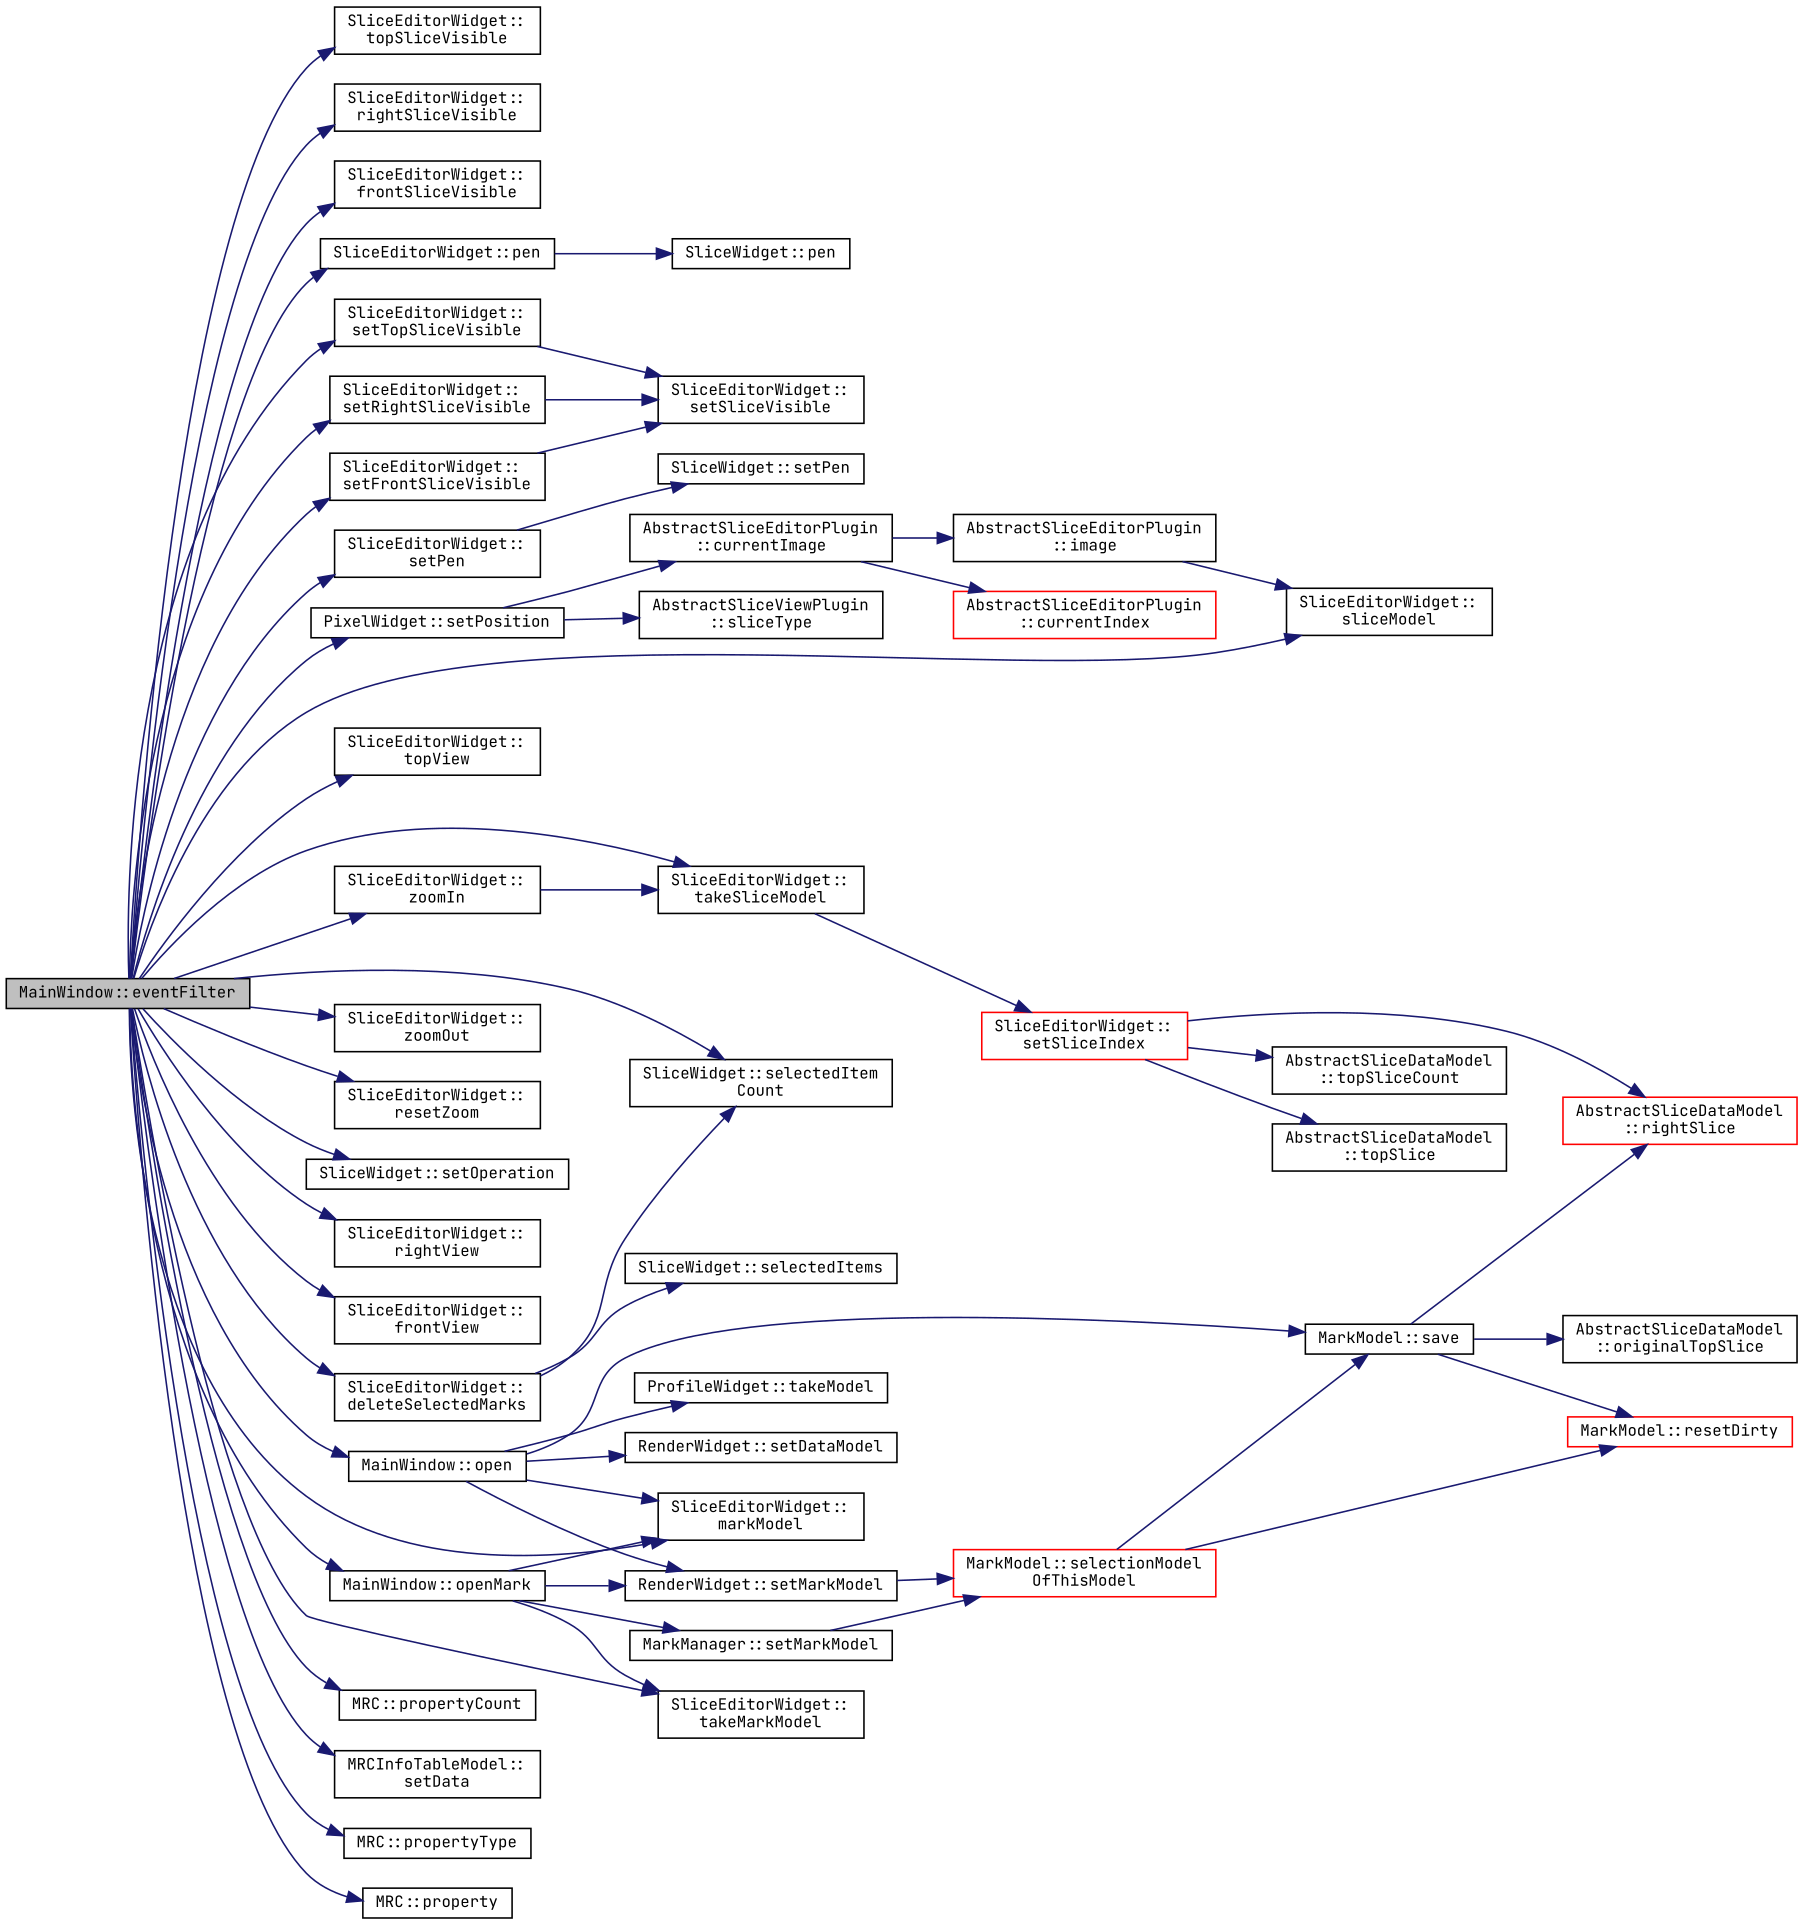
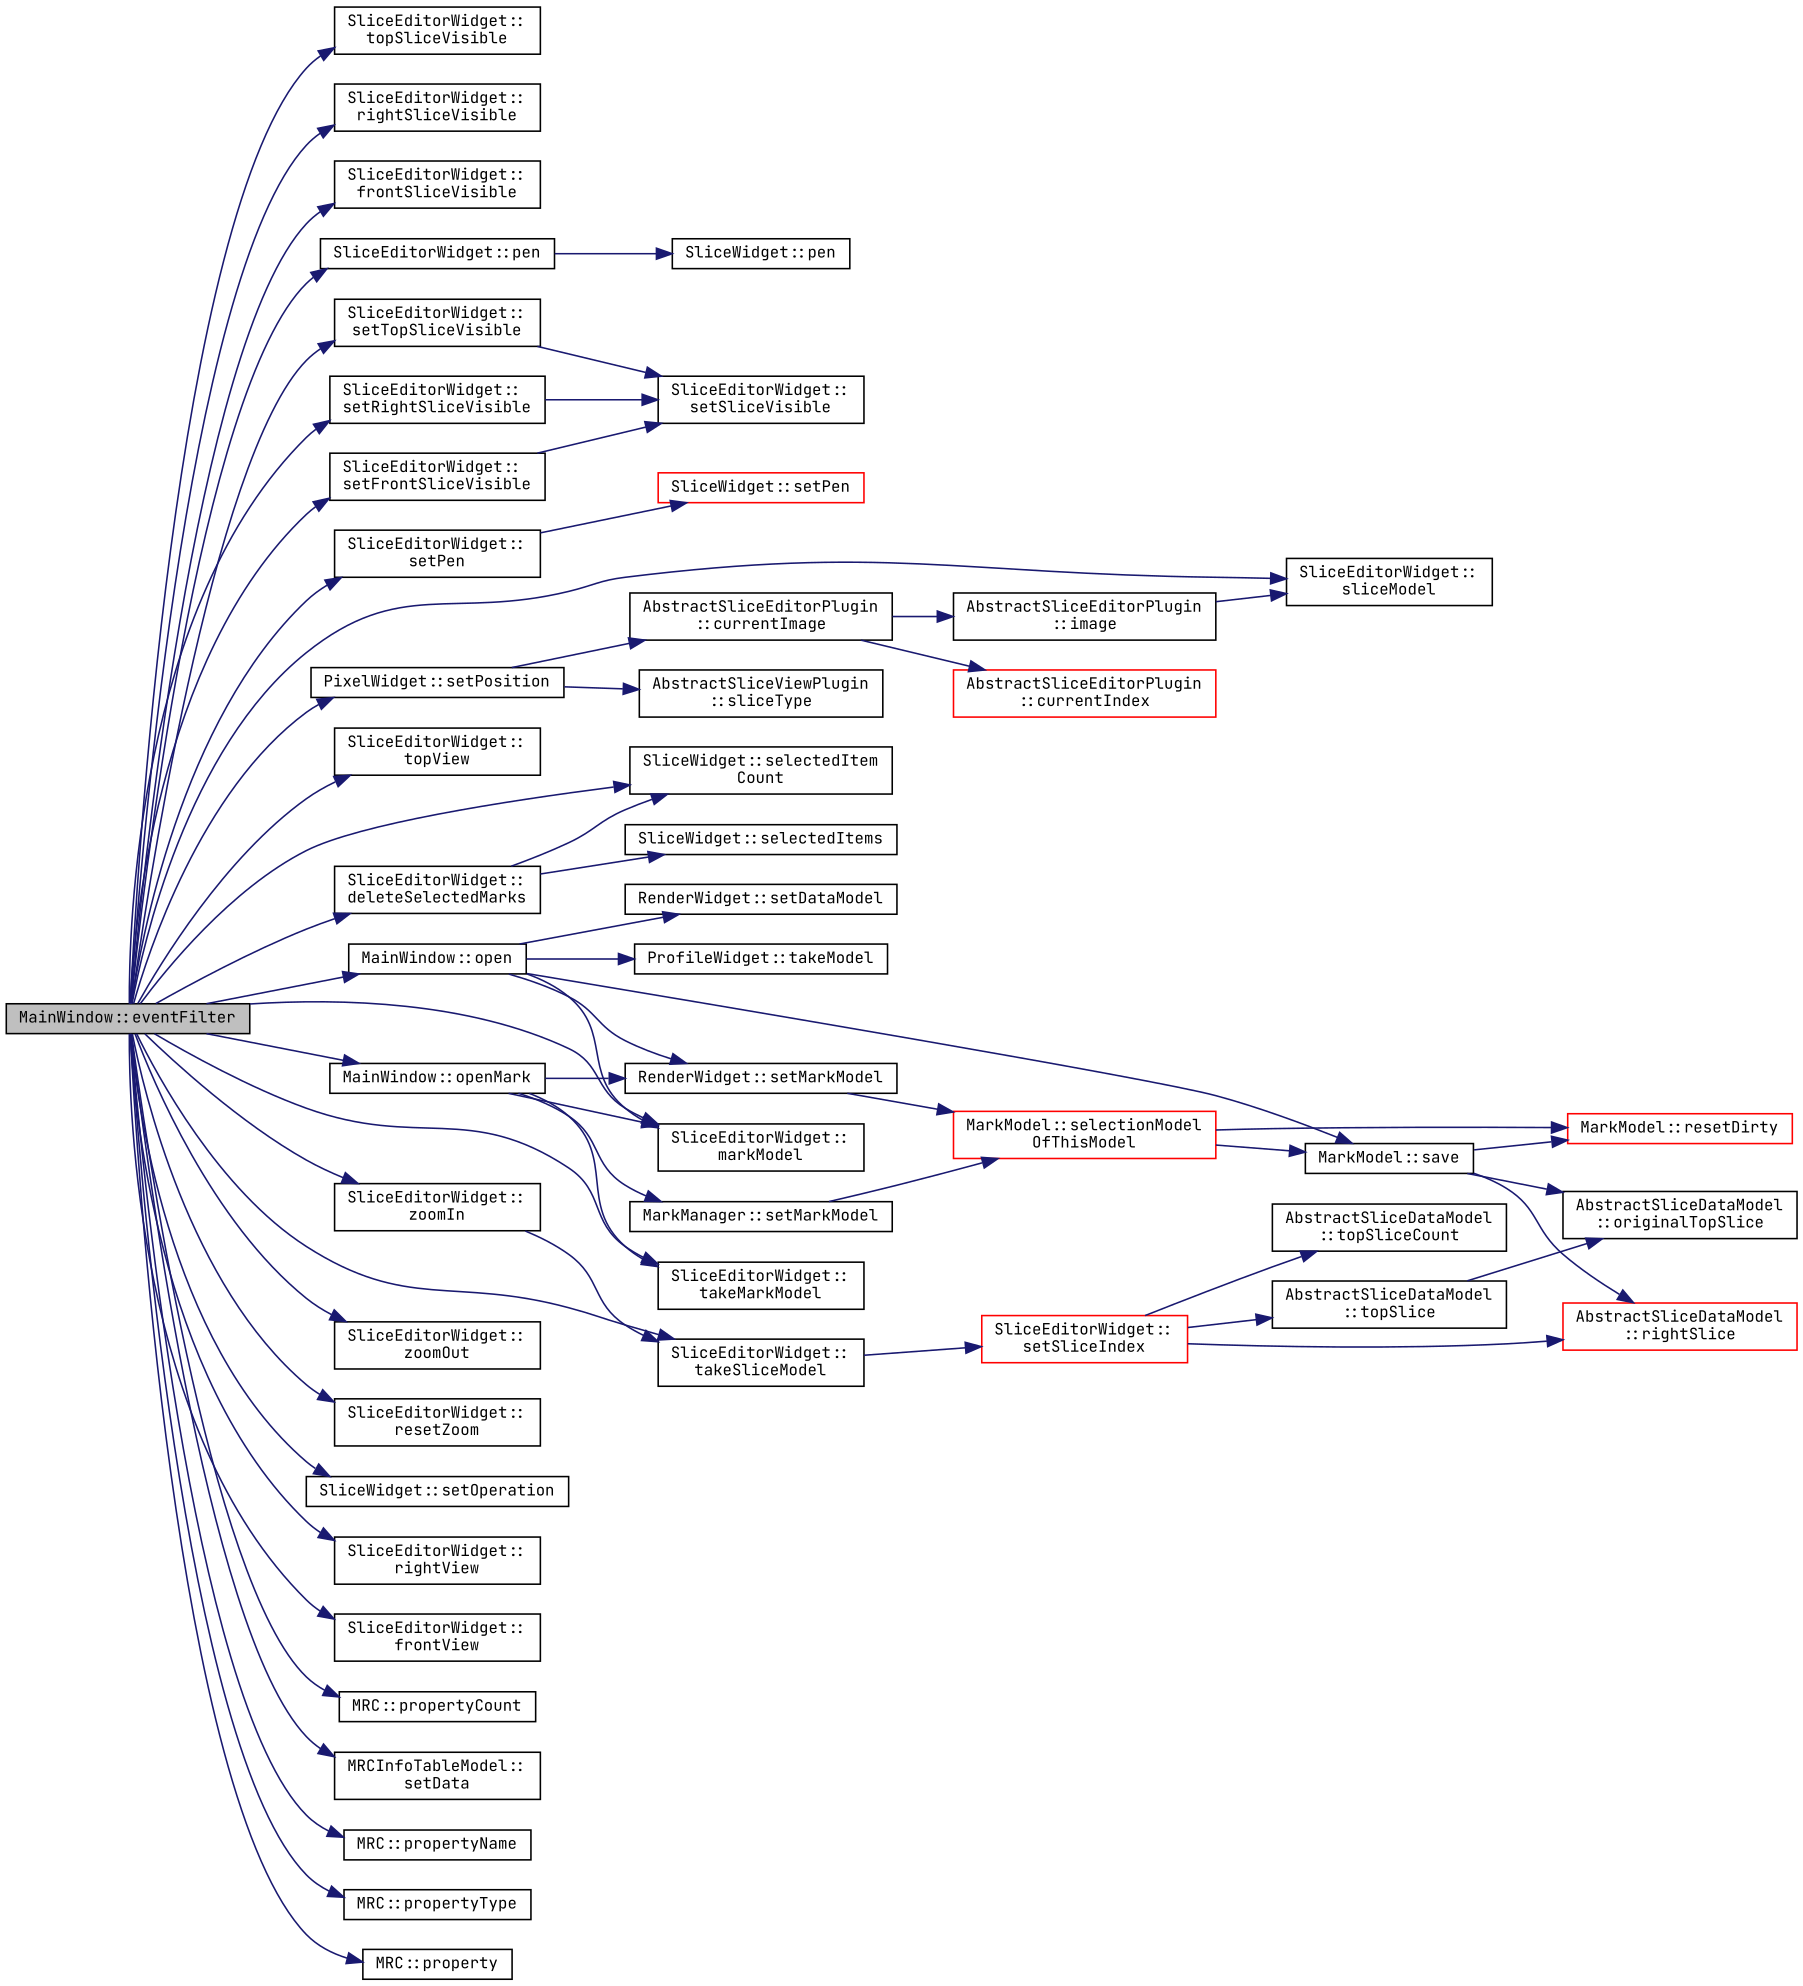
(761, 469) -> (761, 488)
none -> (1527, 1262)
none -> (437, 1845)
